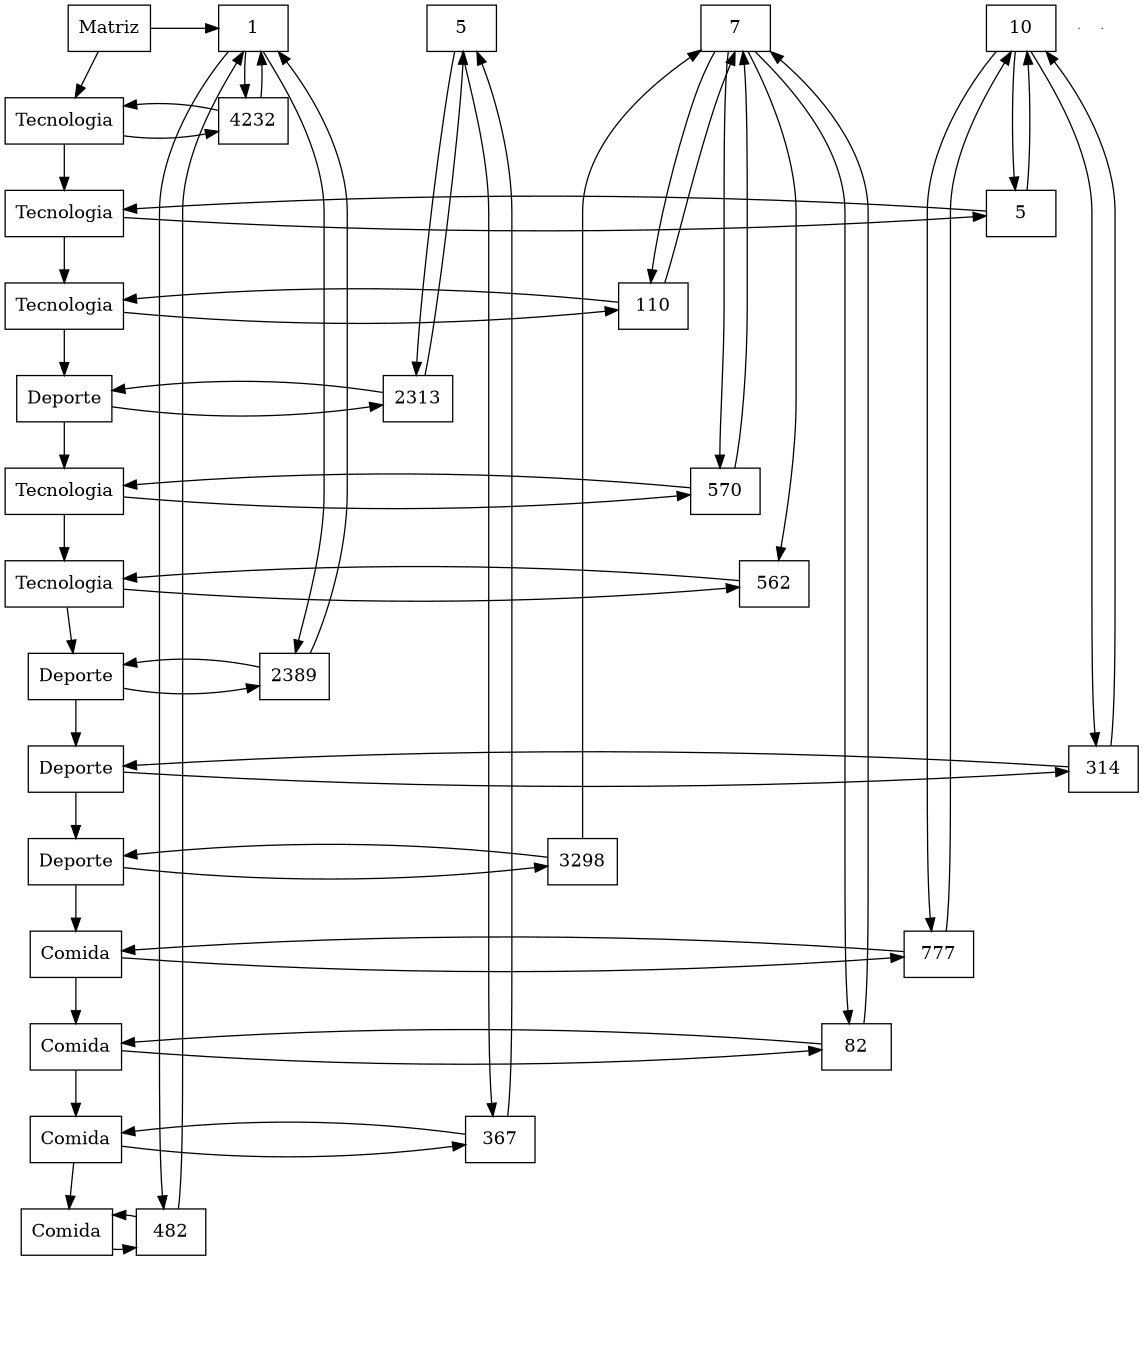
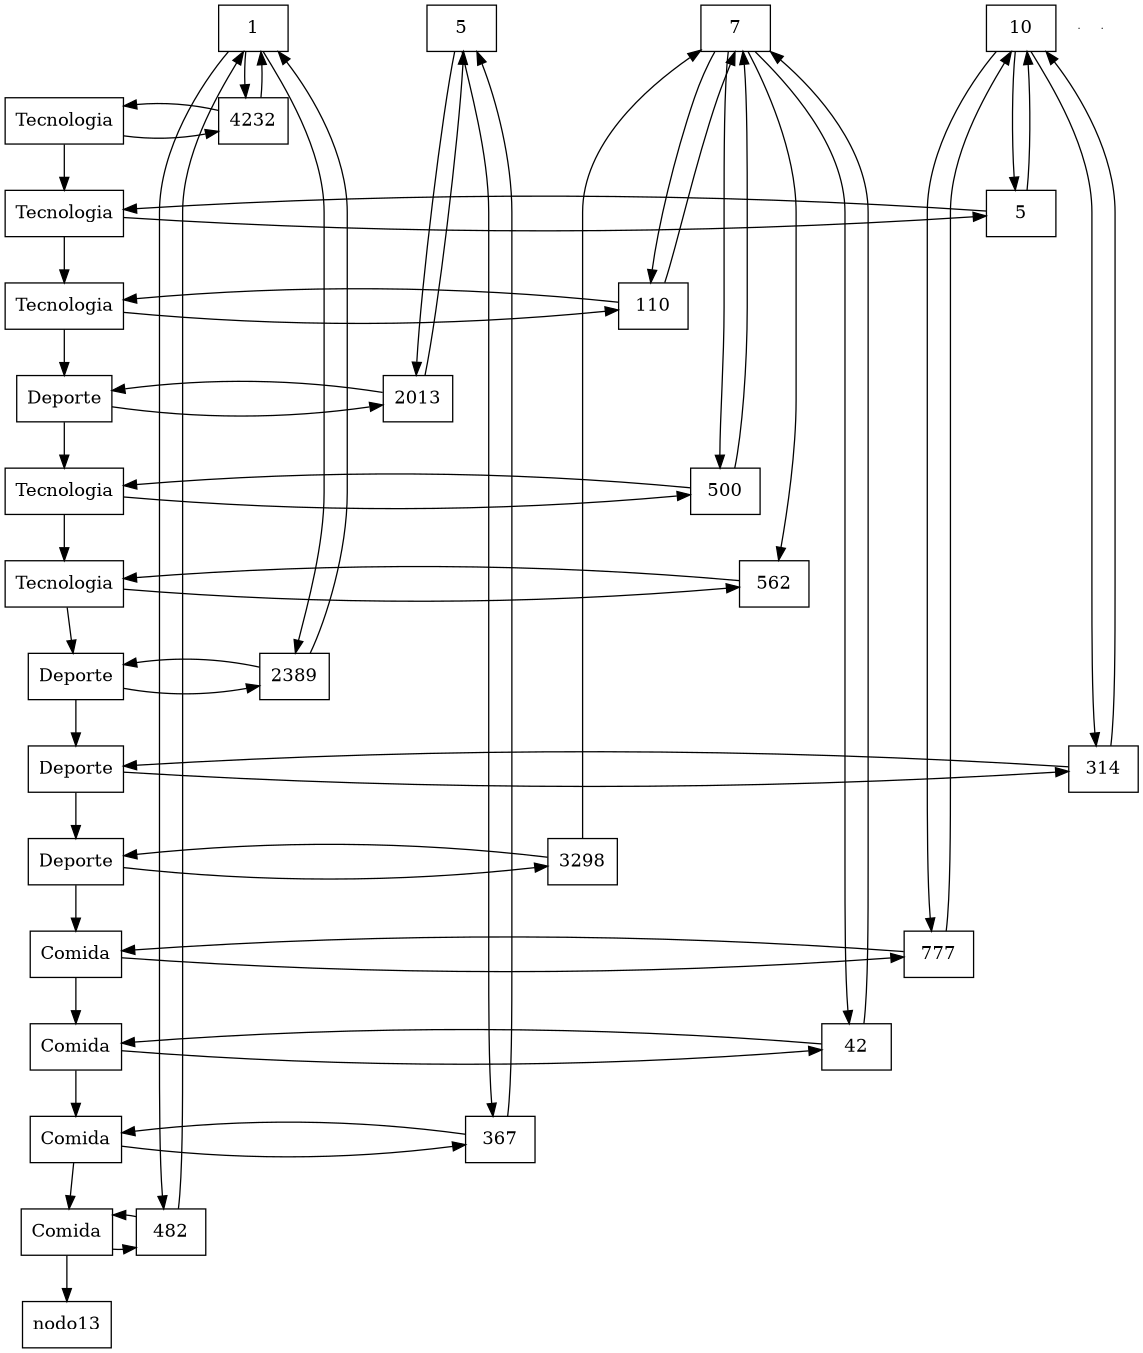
(109, 28) -> none
(418, 399) -> (418, 399)
(725, 491) -> (725, 491)
(857, 1047) -> (857, 1047)
none -> (67, 1325)
